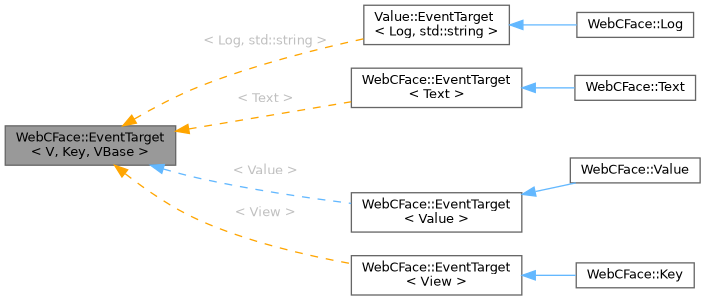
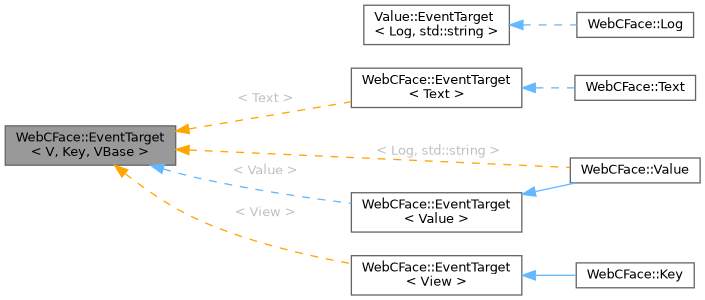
(550, 25) -> (550, 25)
(246, 70) -> (379, 159)
(555, 88) -> (555, 88)
